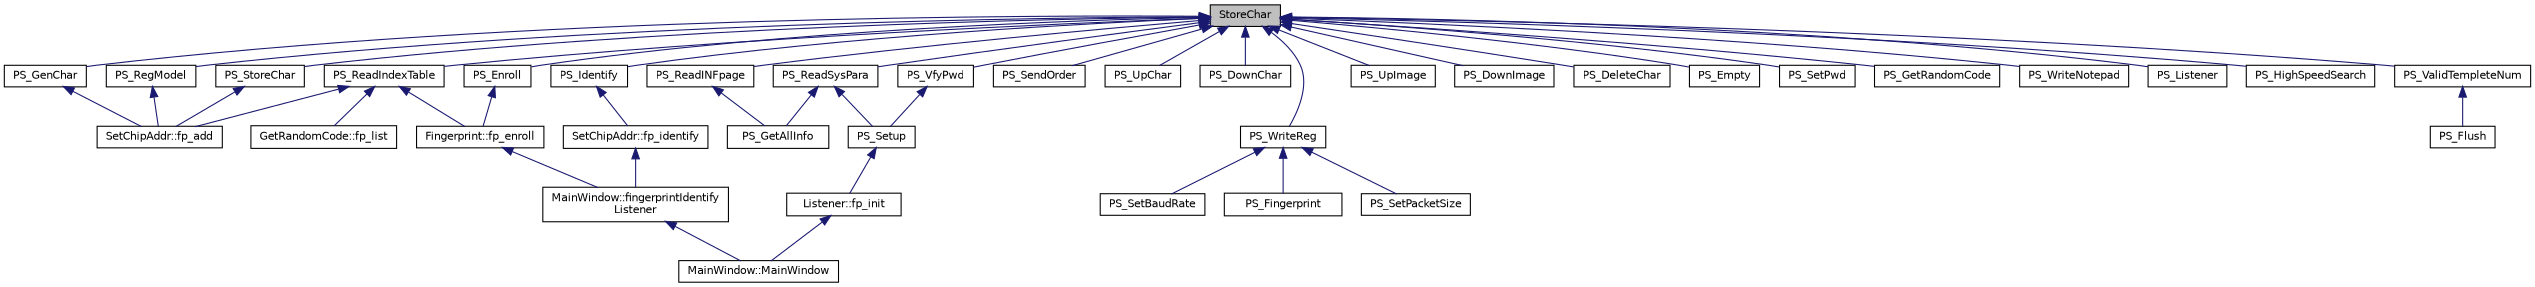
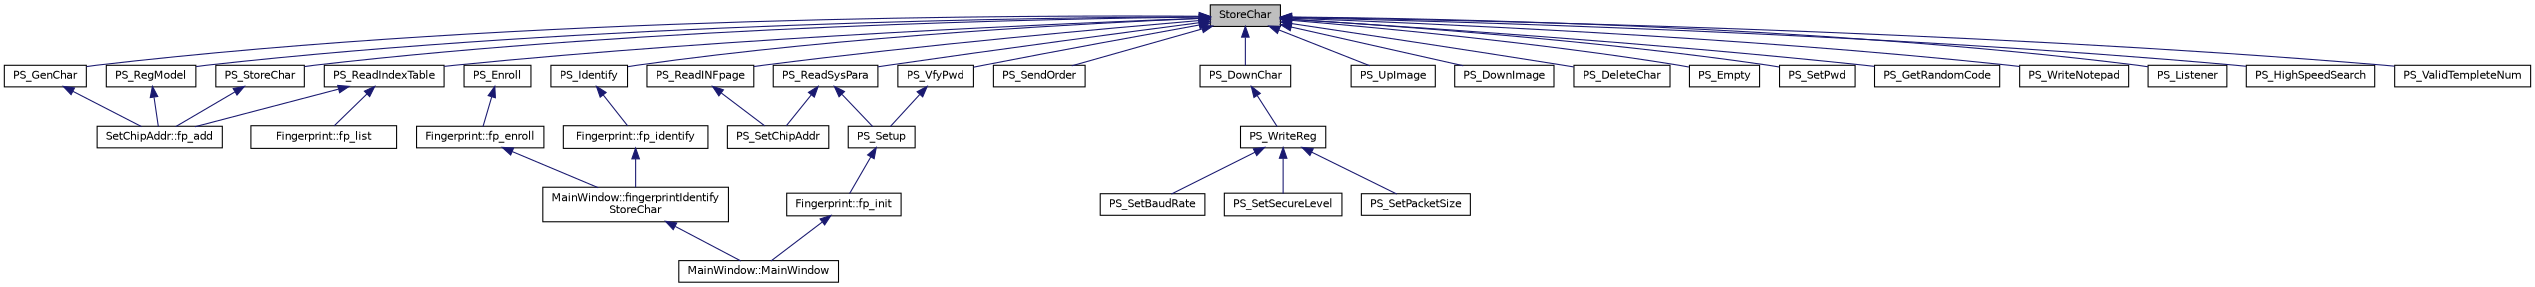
(864, 32) -> none
(1303, 75) -> (1267, 111)
(1143, 76) -> none
(437, 109) -> none
(324, 137) -> (324, 137)
(636, 137) -> (636, 137)
(778, 137) -> (778, 137)
(2463, 137) -> none
(636, 205) -> (636, 205)
(844, 205) -> (844, 205)
(1283, 205) -> (1283, 205)
